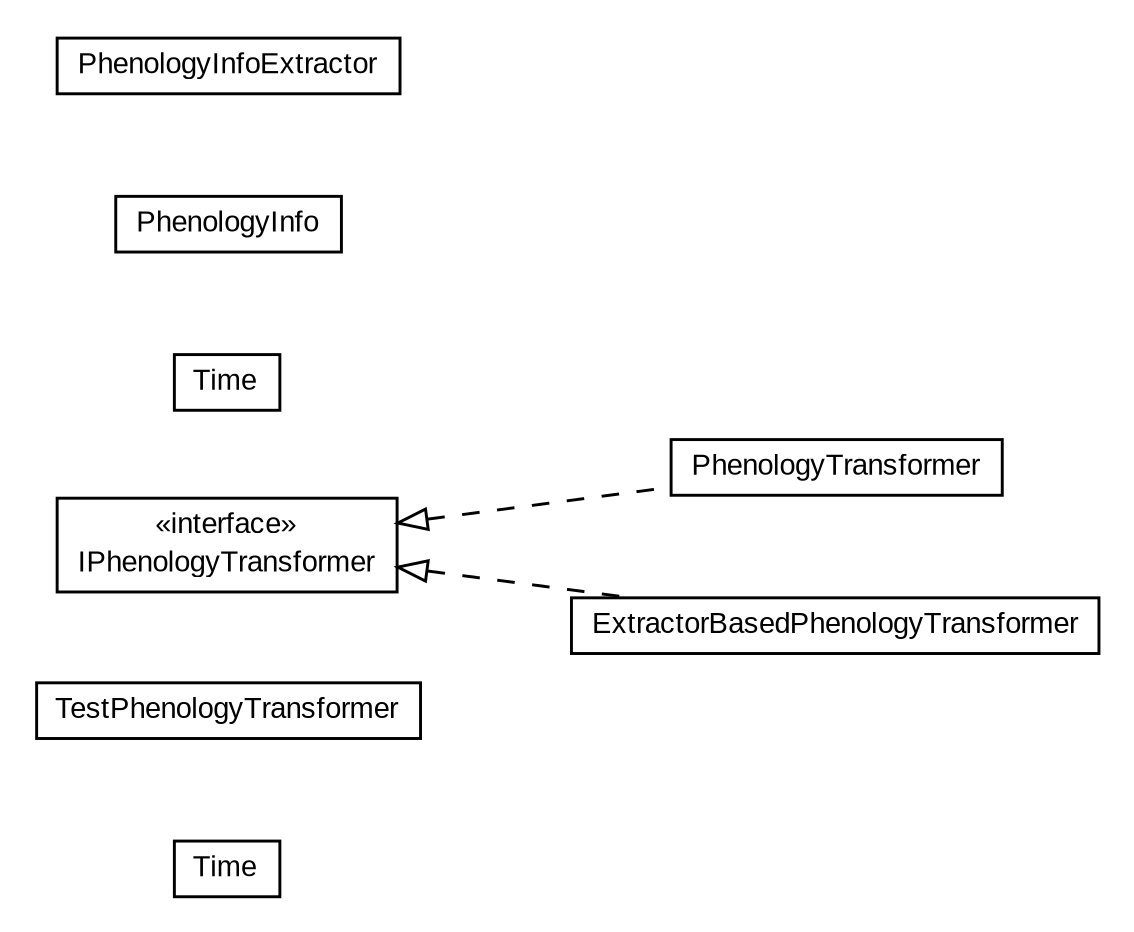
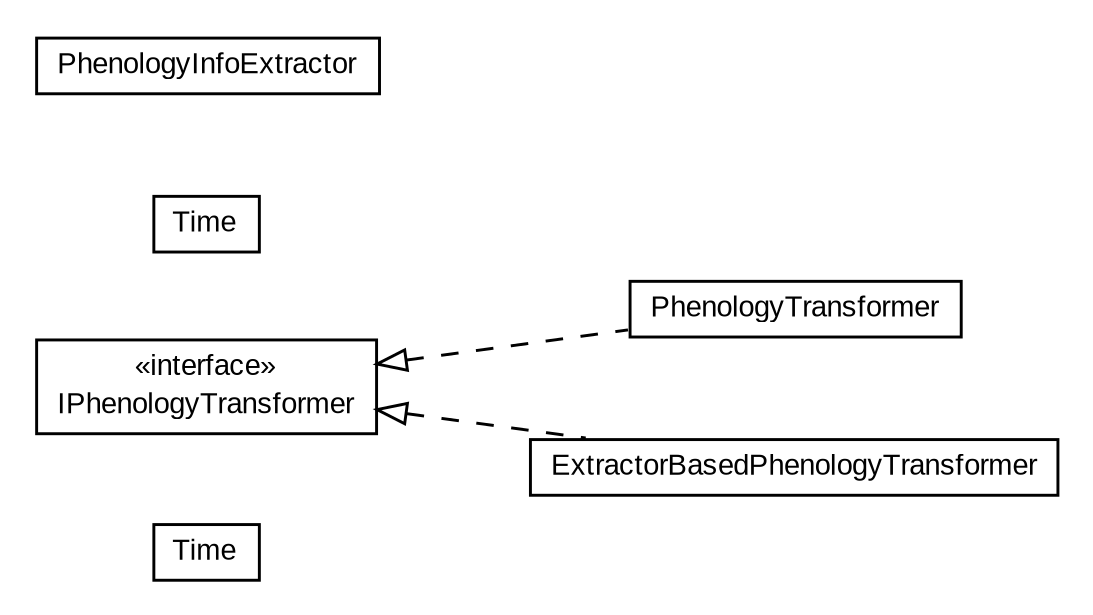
(227, 223) -> none
(227, 709) -> none
